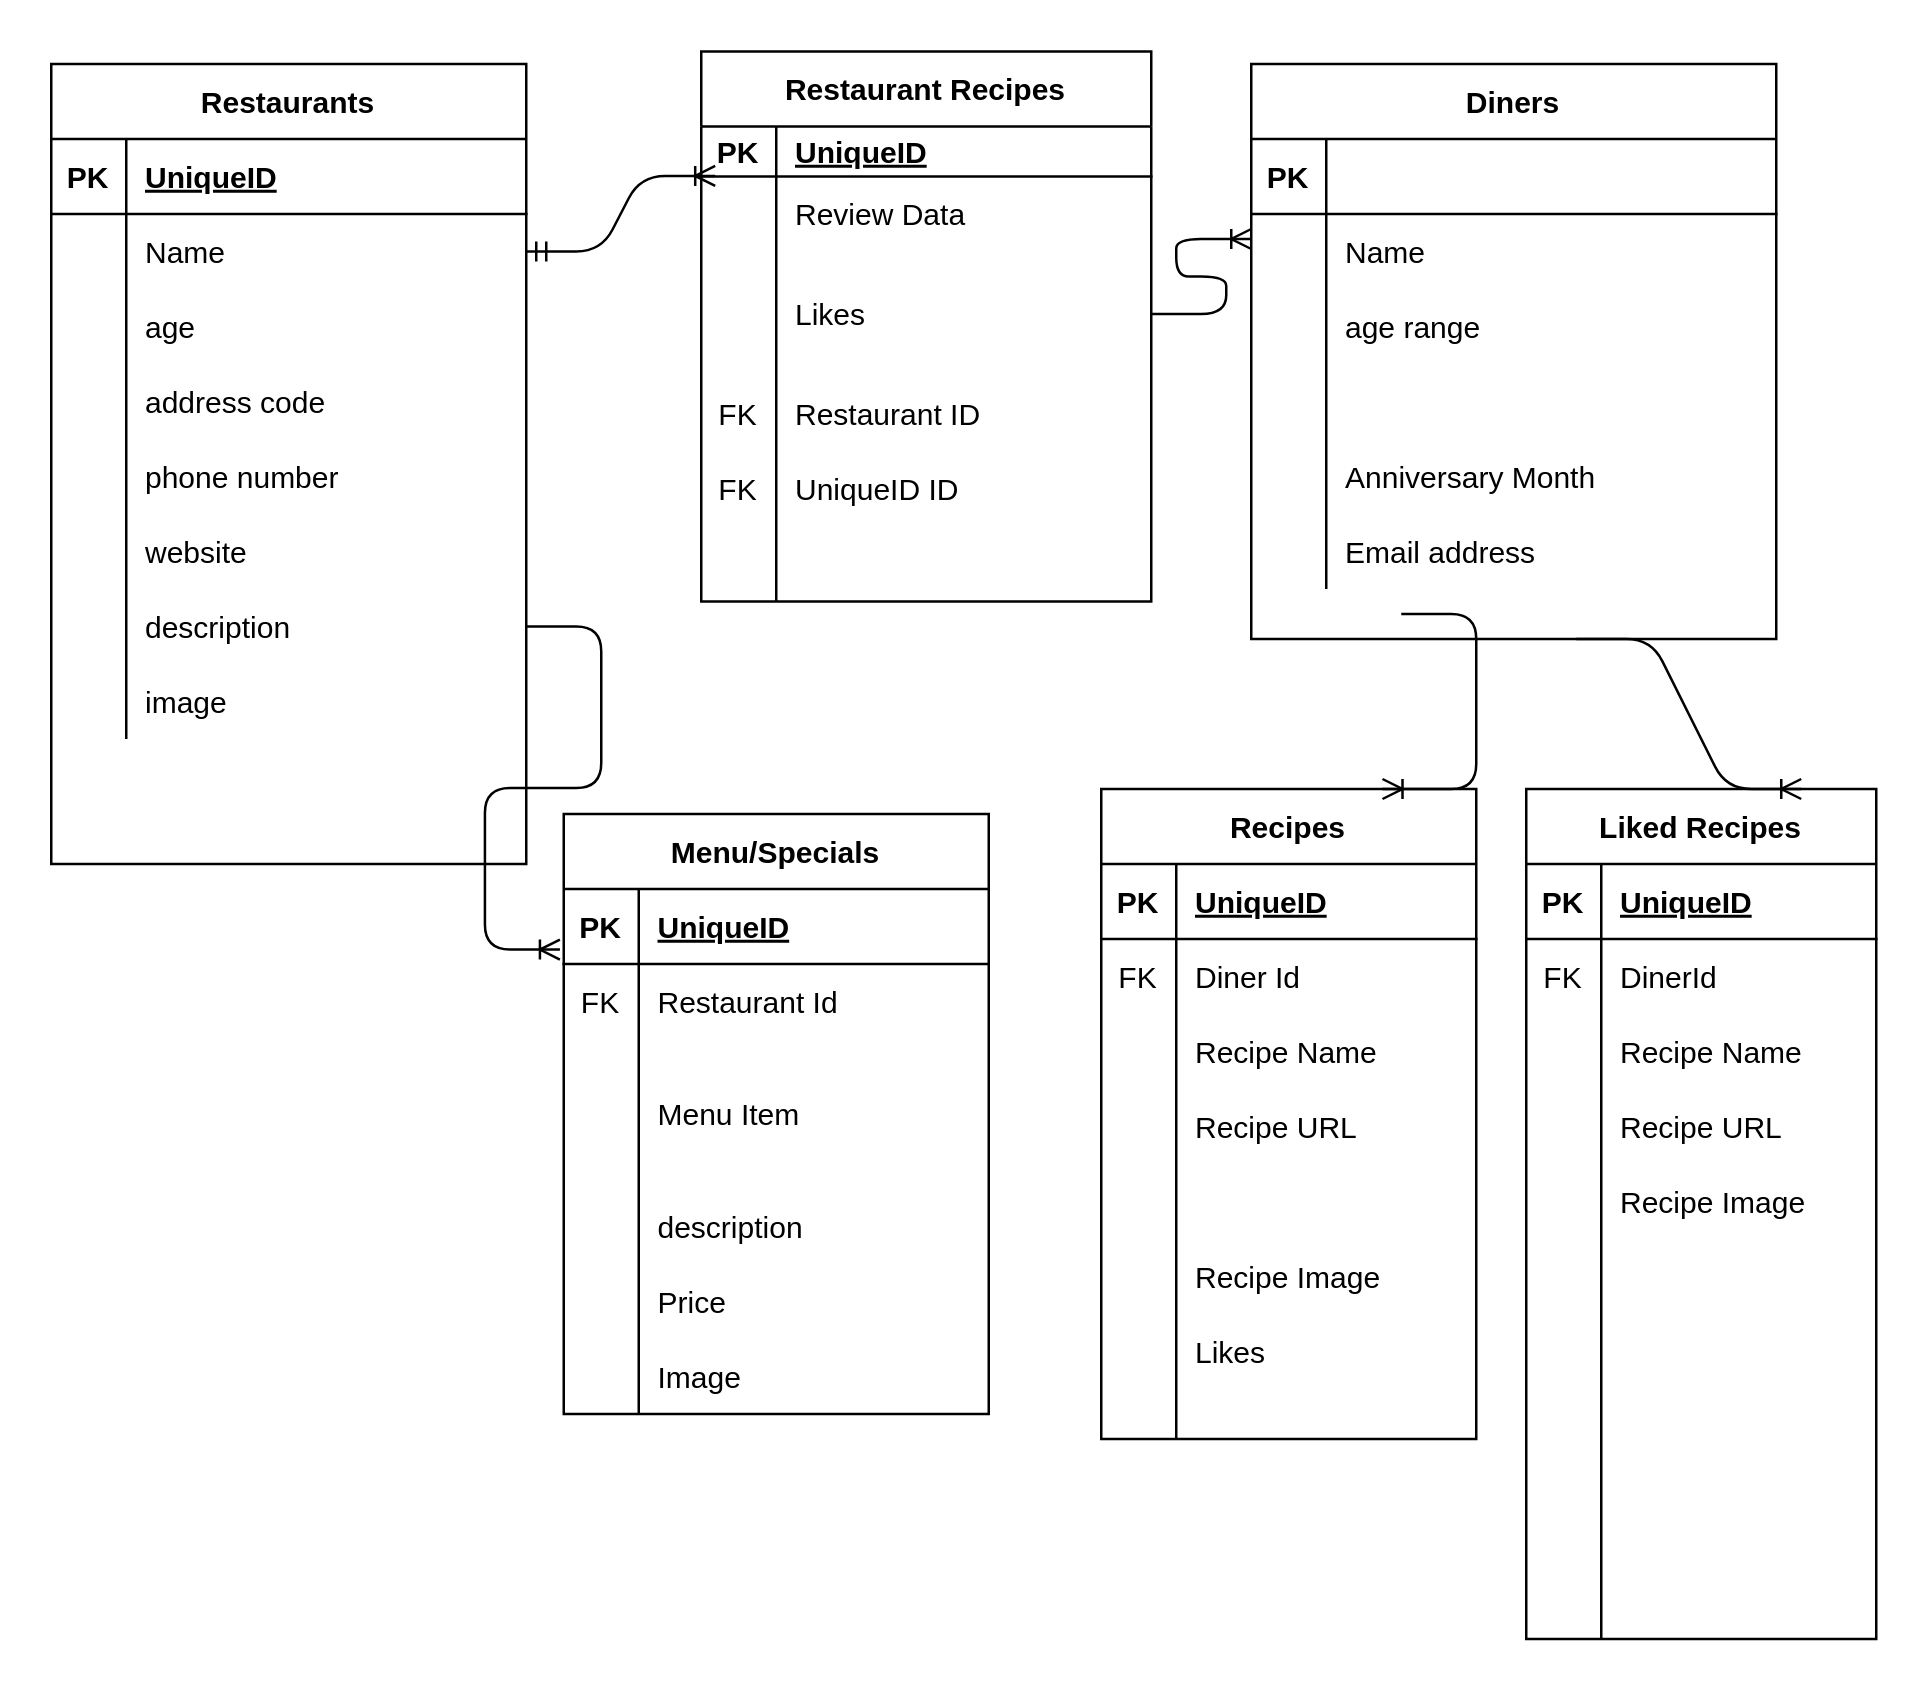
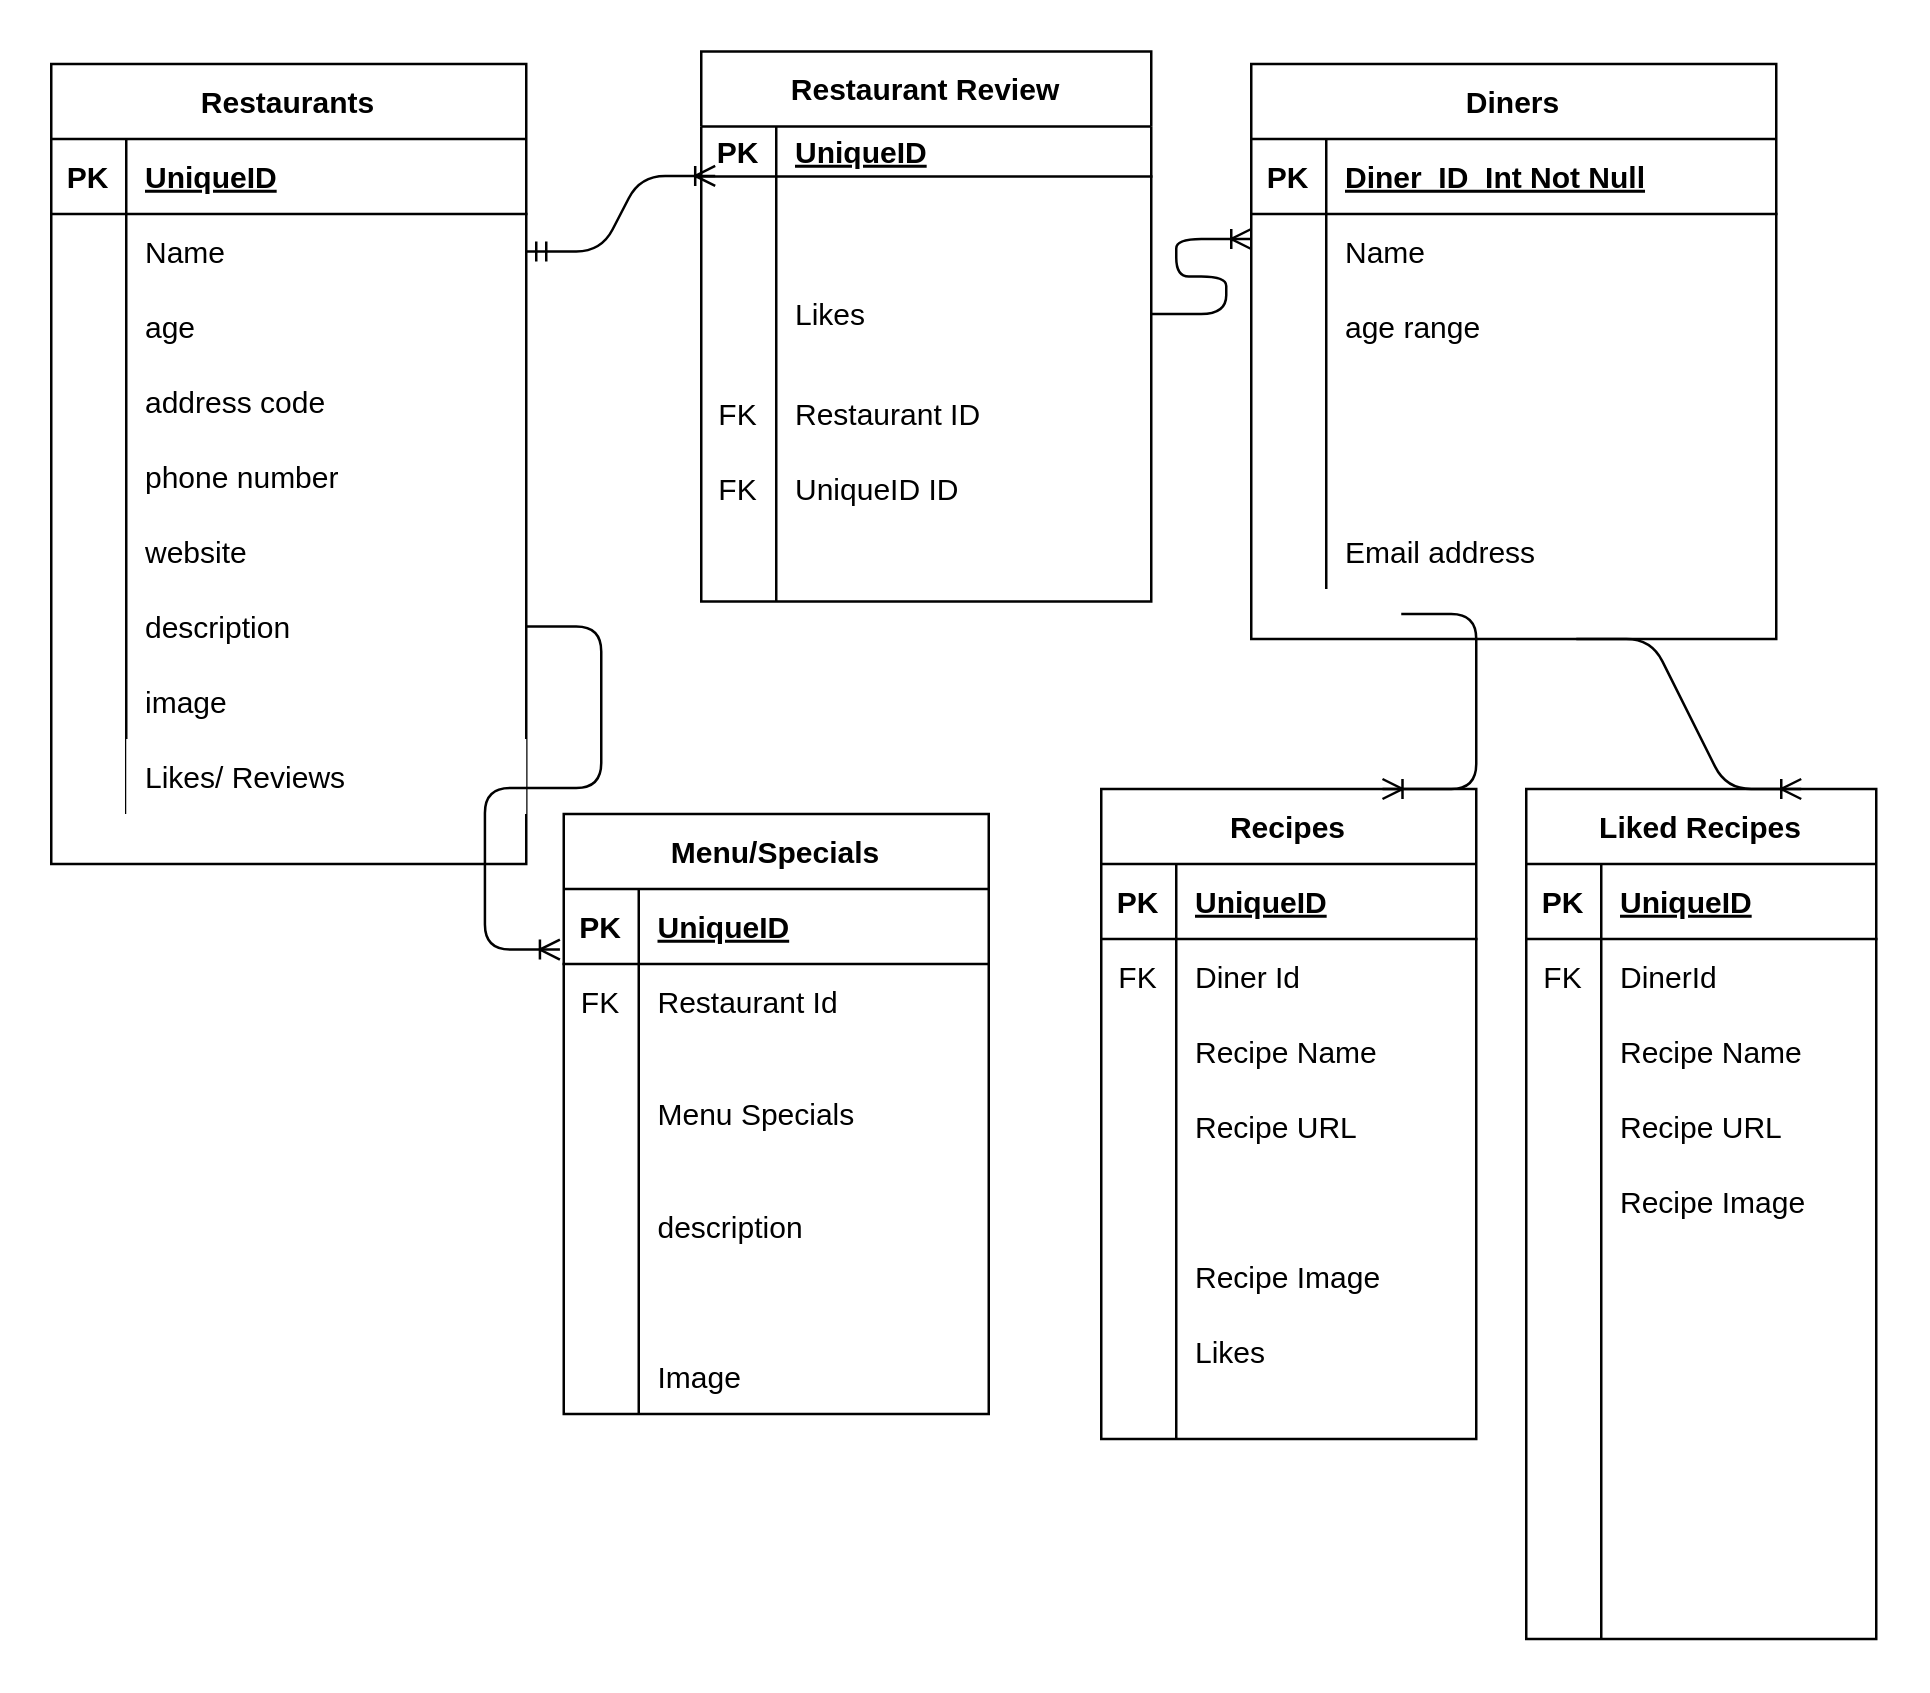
(925, 90) -> (925, 90)
none -> (1551, 176)
(964, 214) -> none
(1551, 476) -> none
none -> (326, 776)
(729, 1115) -> (755, 1115)
(814, 1301) -> none
